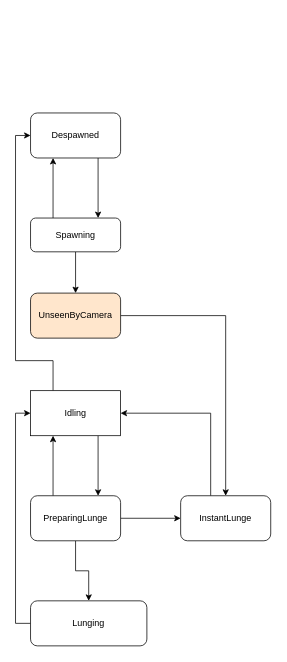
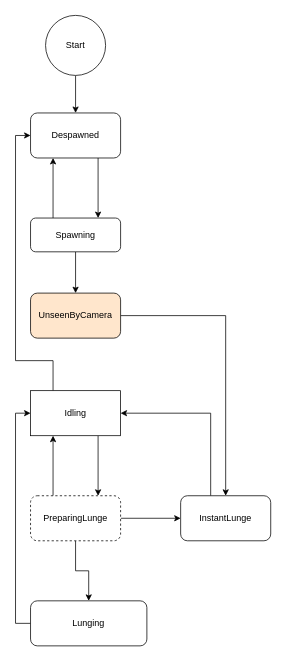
none -> (75, 45)
none -> (75, 92)
(75, 518) -> (75, 518)
